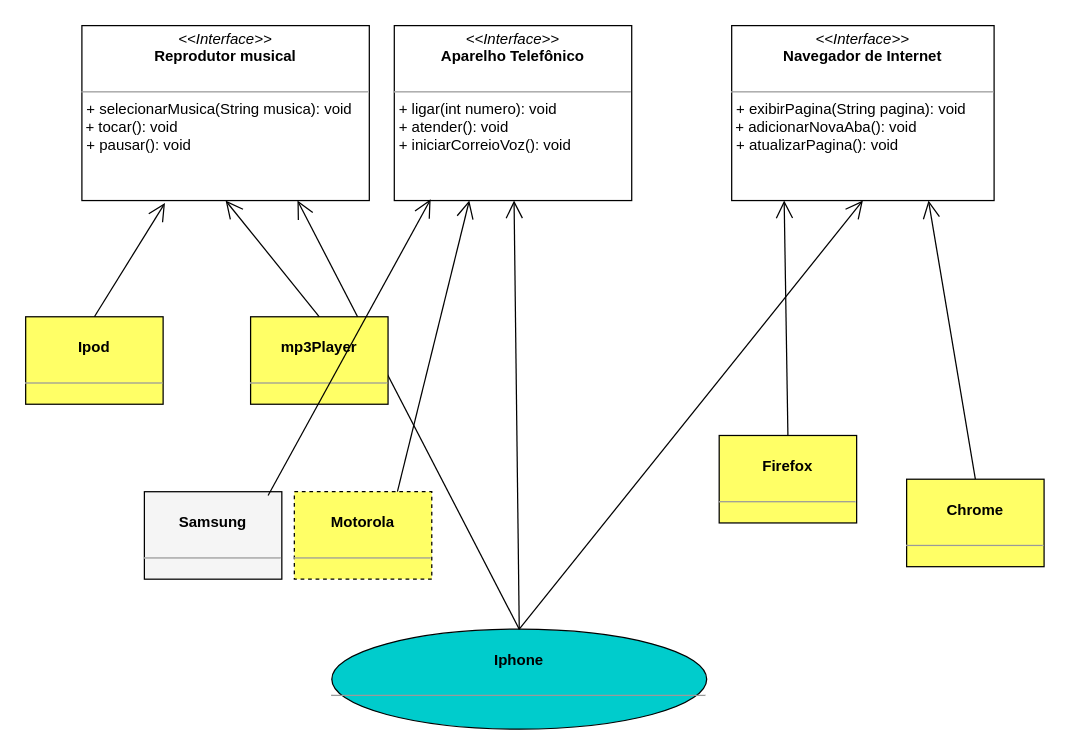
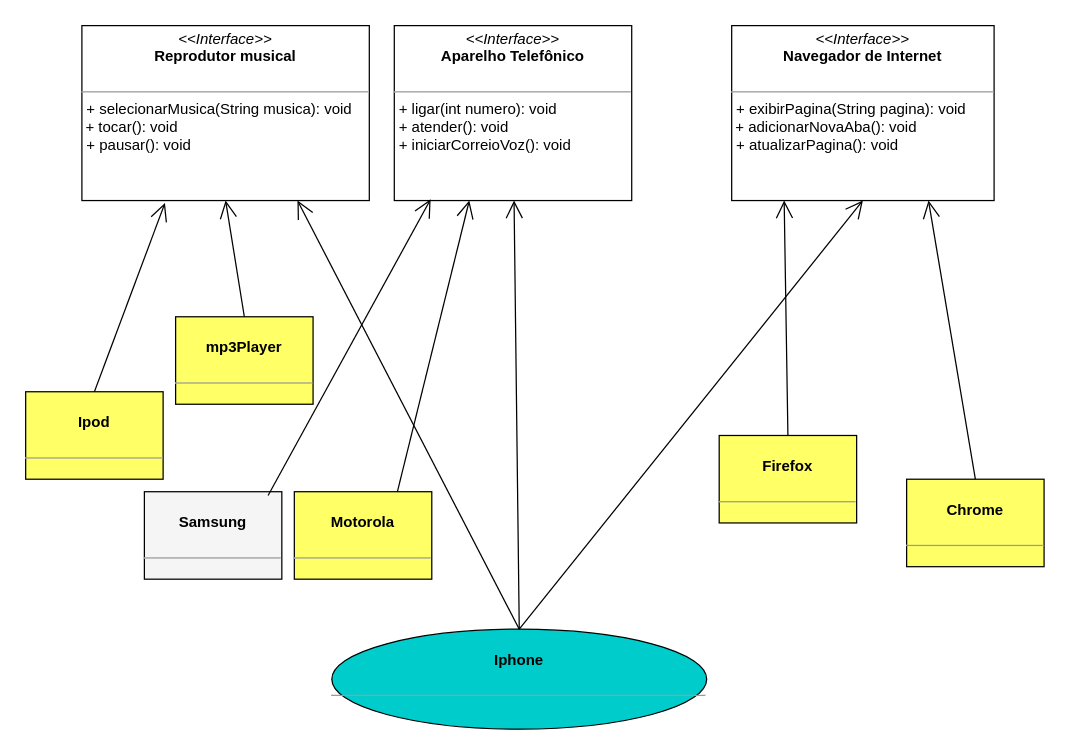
(94, 361) -> (94, 436)
(319, 361) -> (244, 361)
(363, 536) -> (363, 536)
